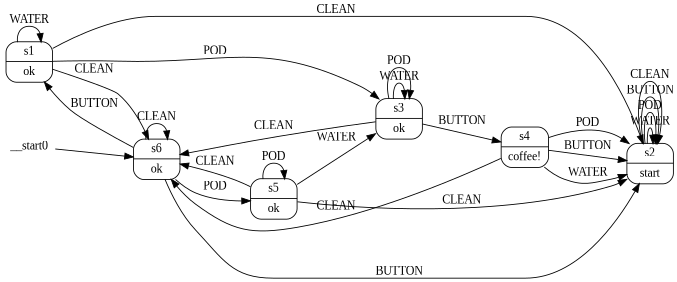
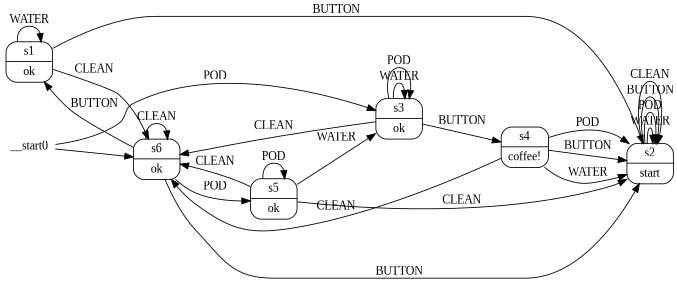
(336, 10) -> (336, 10)
(216, 58) -> (204, 85)
